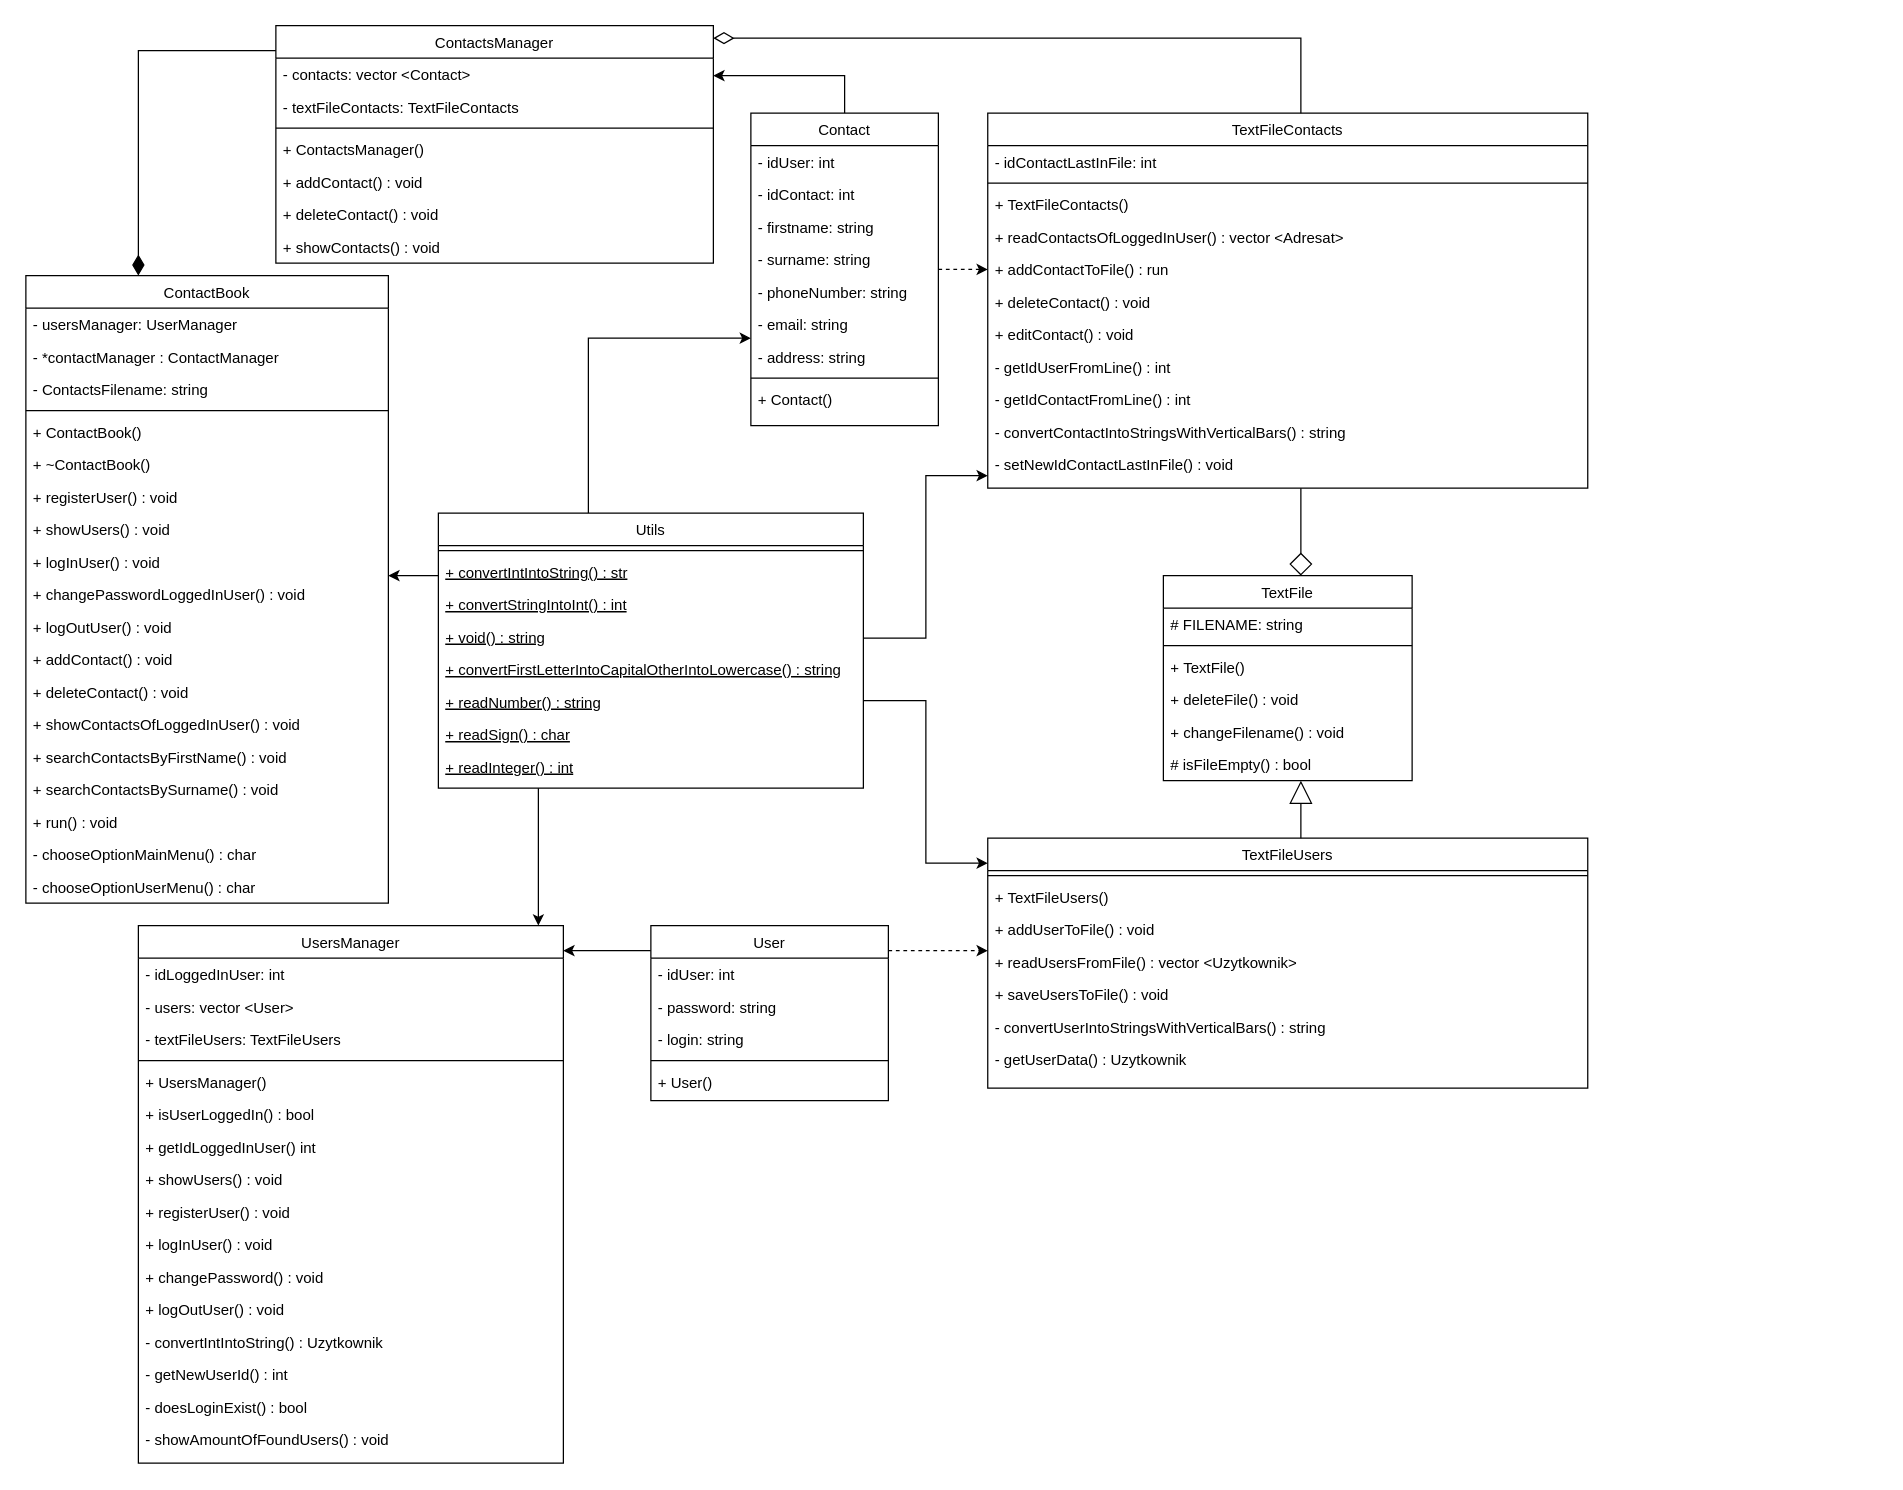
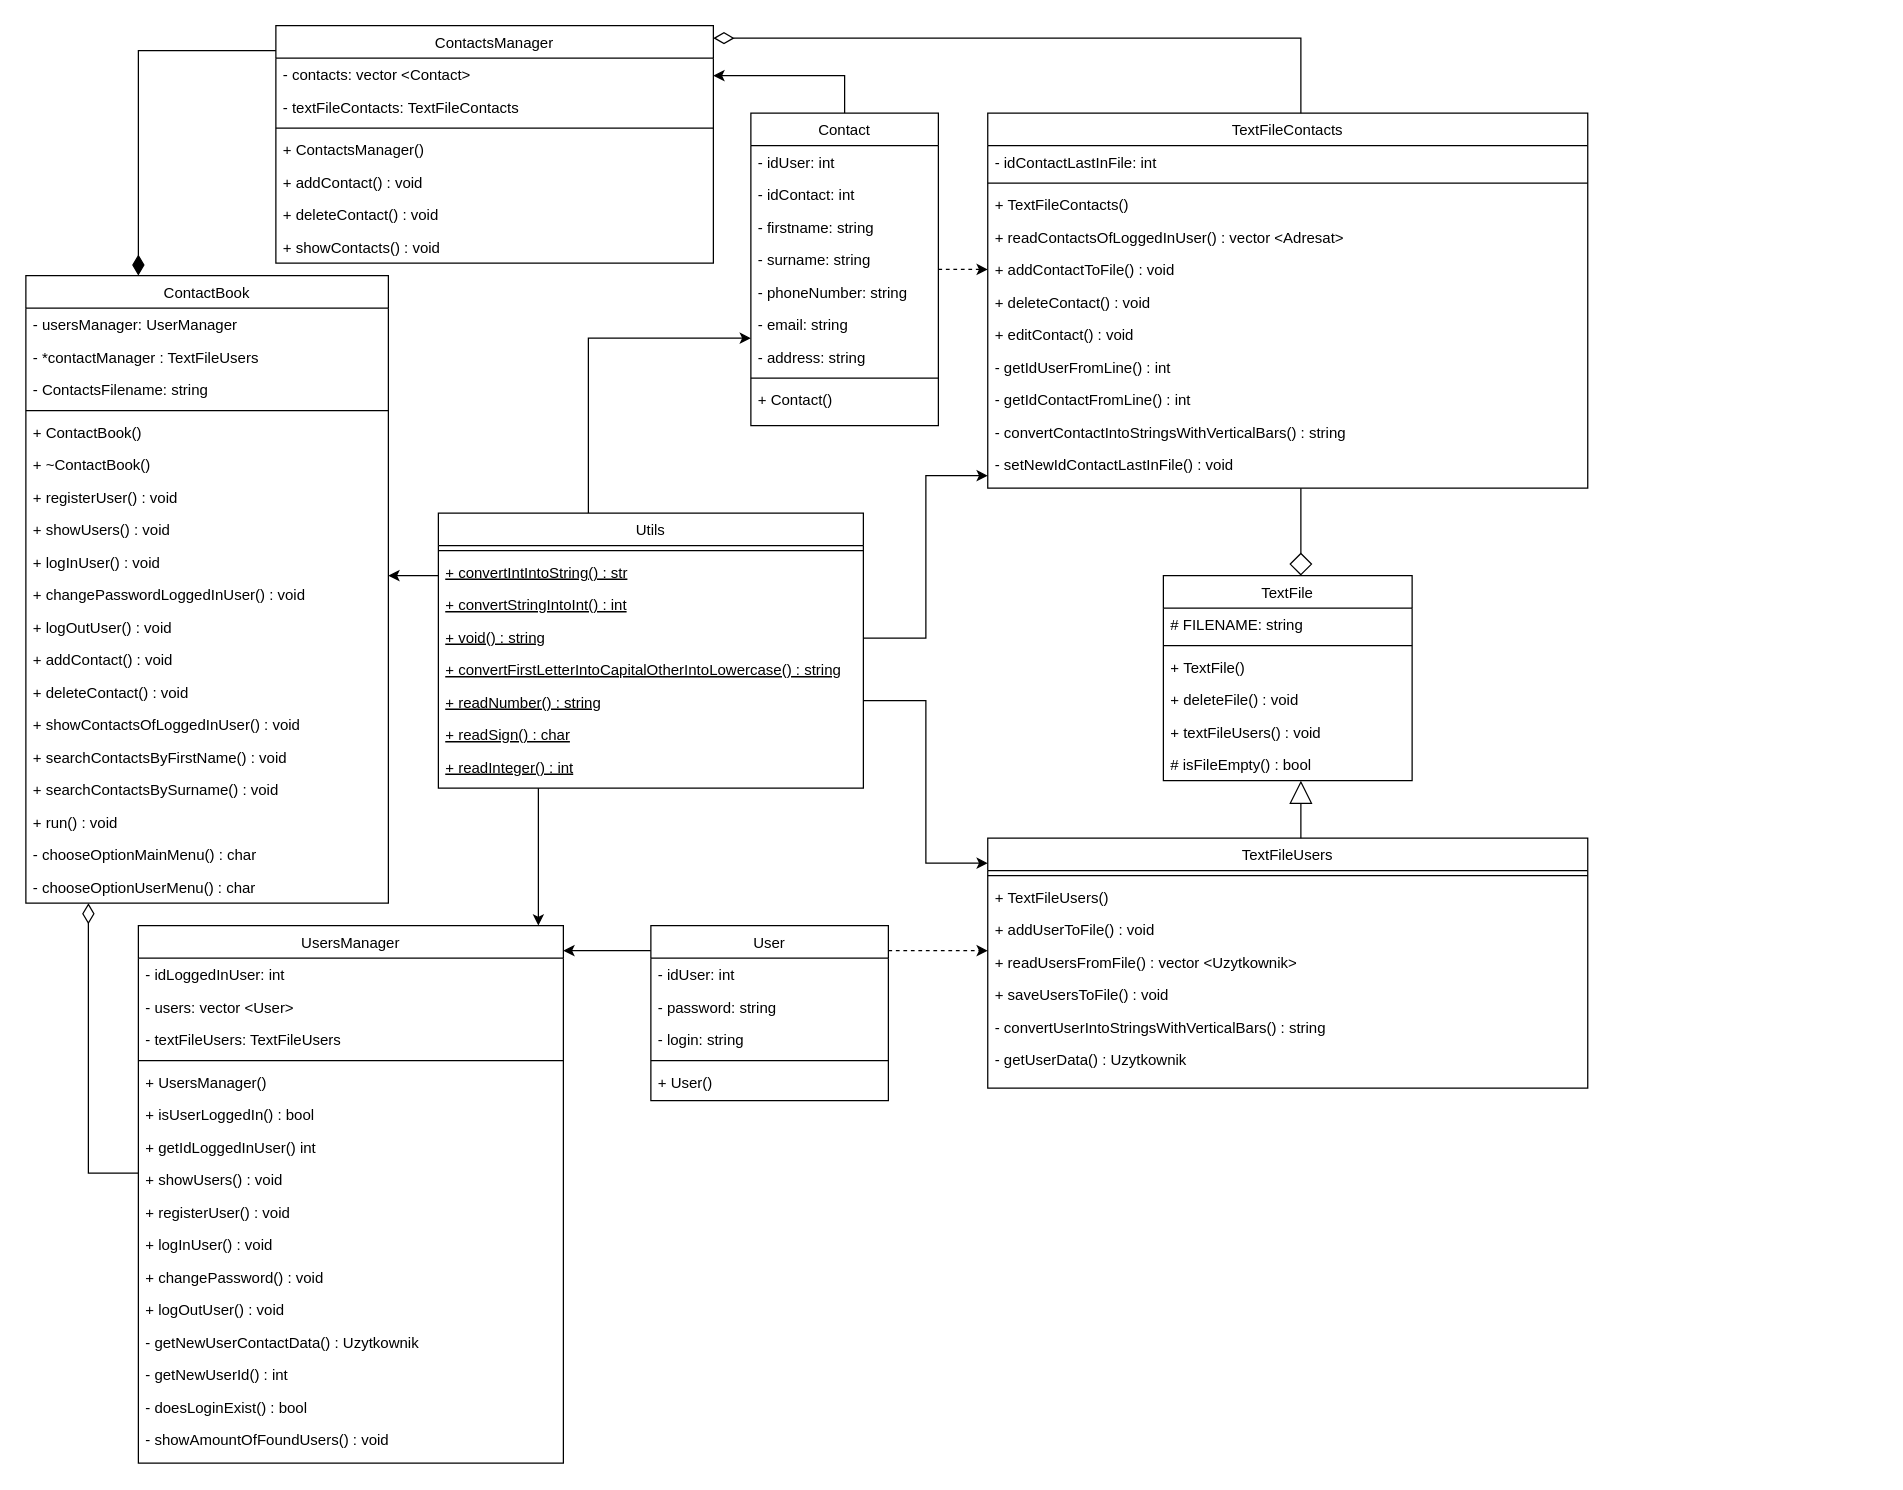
(1092, 270) -> (1094, 270)
(168, 358) -> (159, 358)
(1261, 733) -> (1257, 733)
none -> (88, 1072)
(289, 1343) -> (295, 1343)
